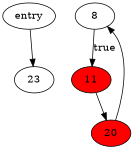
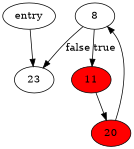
none -> (65, 44)
